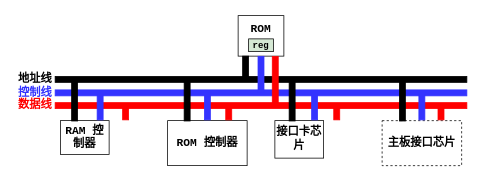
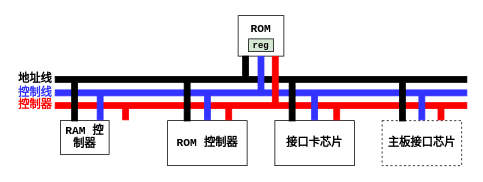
(35, 105) -> (35, 105)
(299, 139) -> (315, 143)
